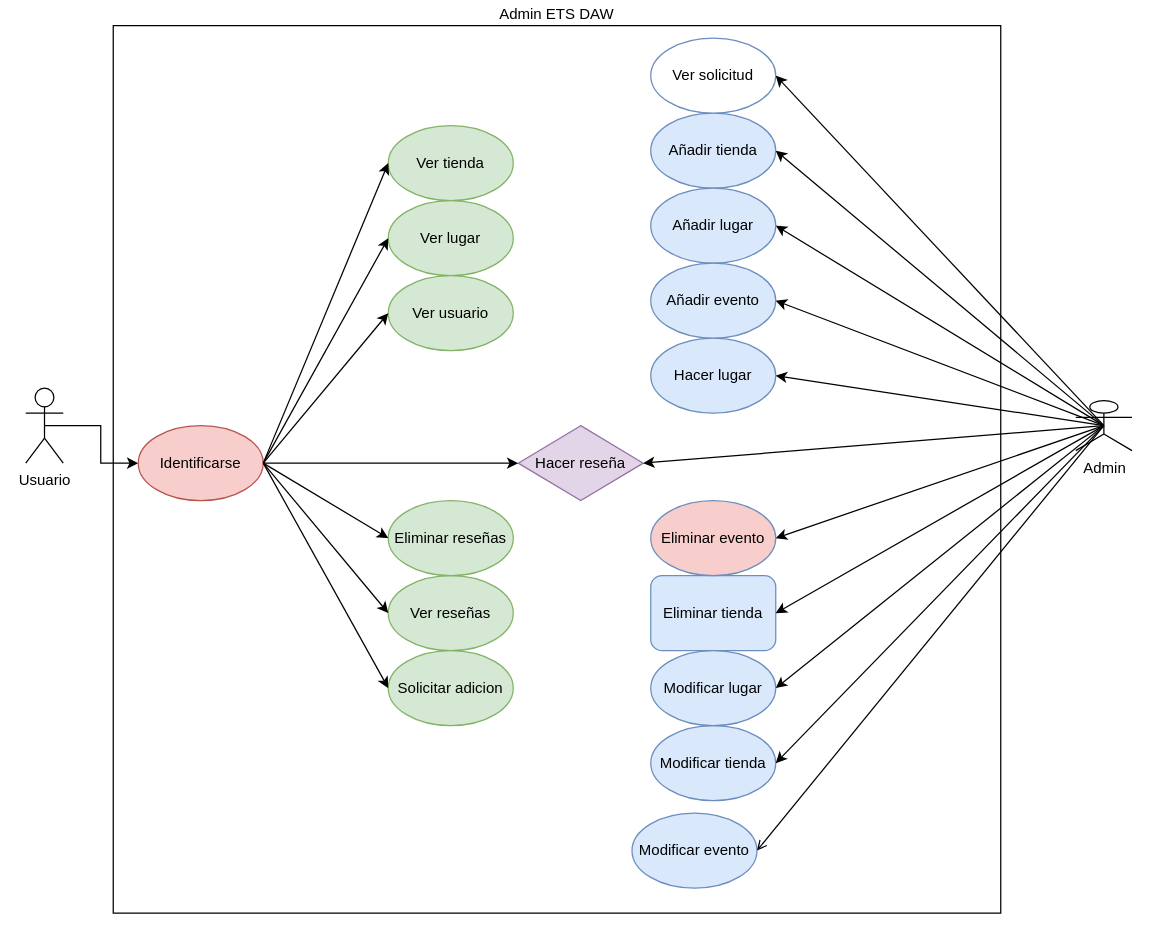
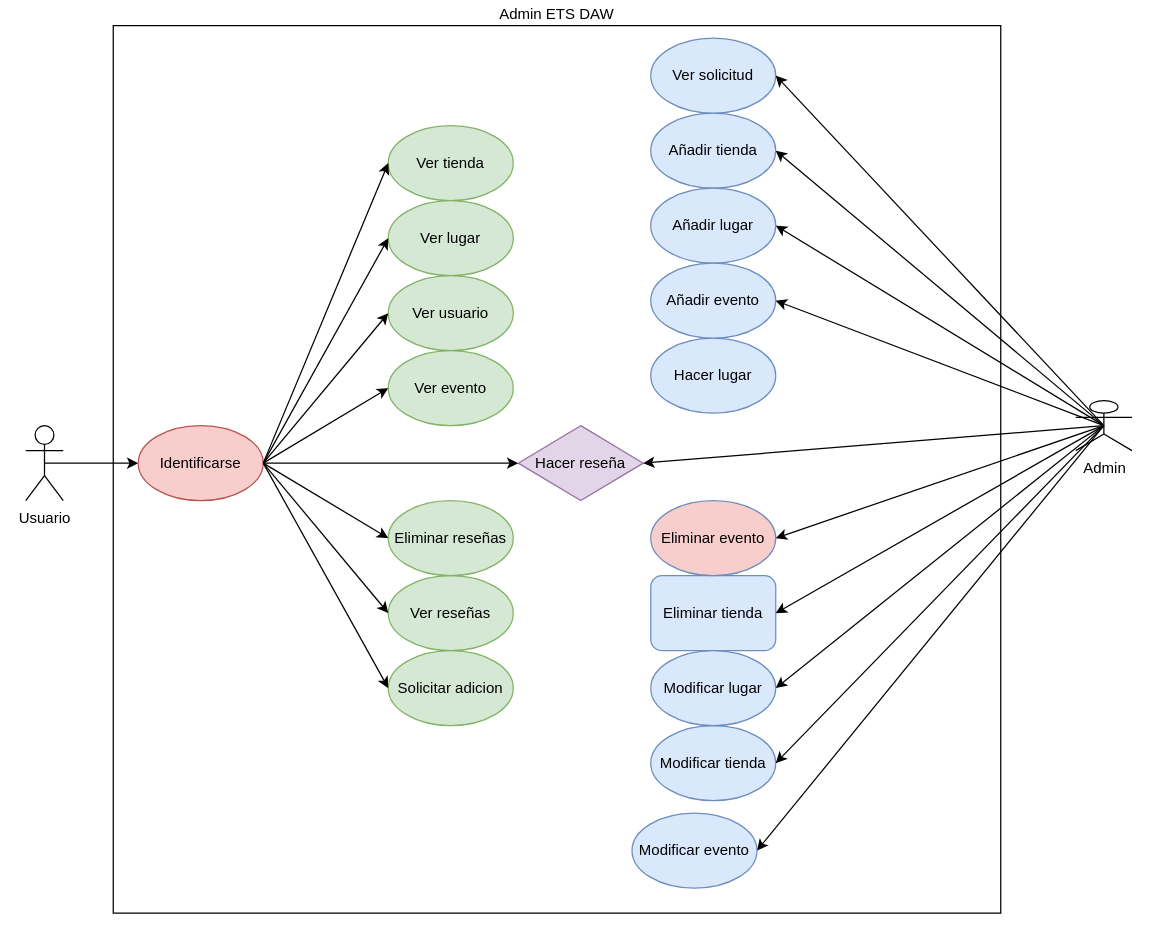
(713, 76) -> (713, 76)
none -> (451, 388)
(937, 400) -> none
(44, 426) -> (44, 463)
none -> (324, 427)
(761, 845) -> (763, 843)
